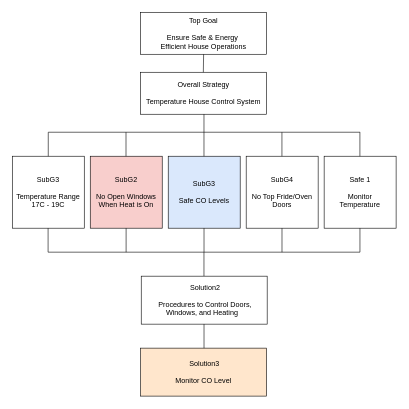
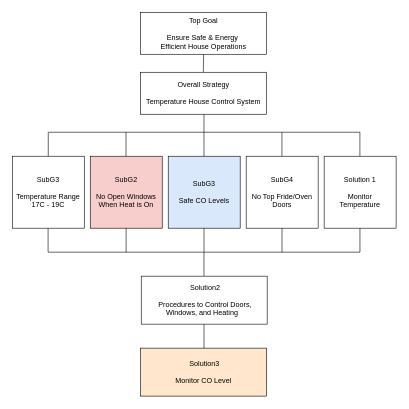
(360, 192) -> (360, 192)
